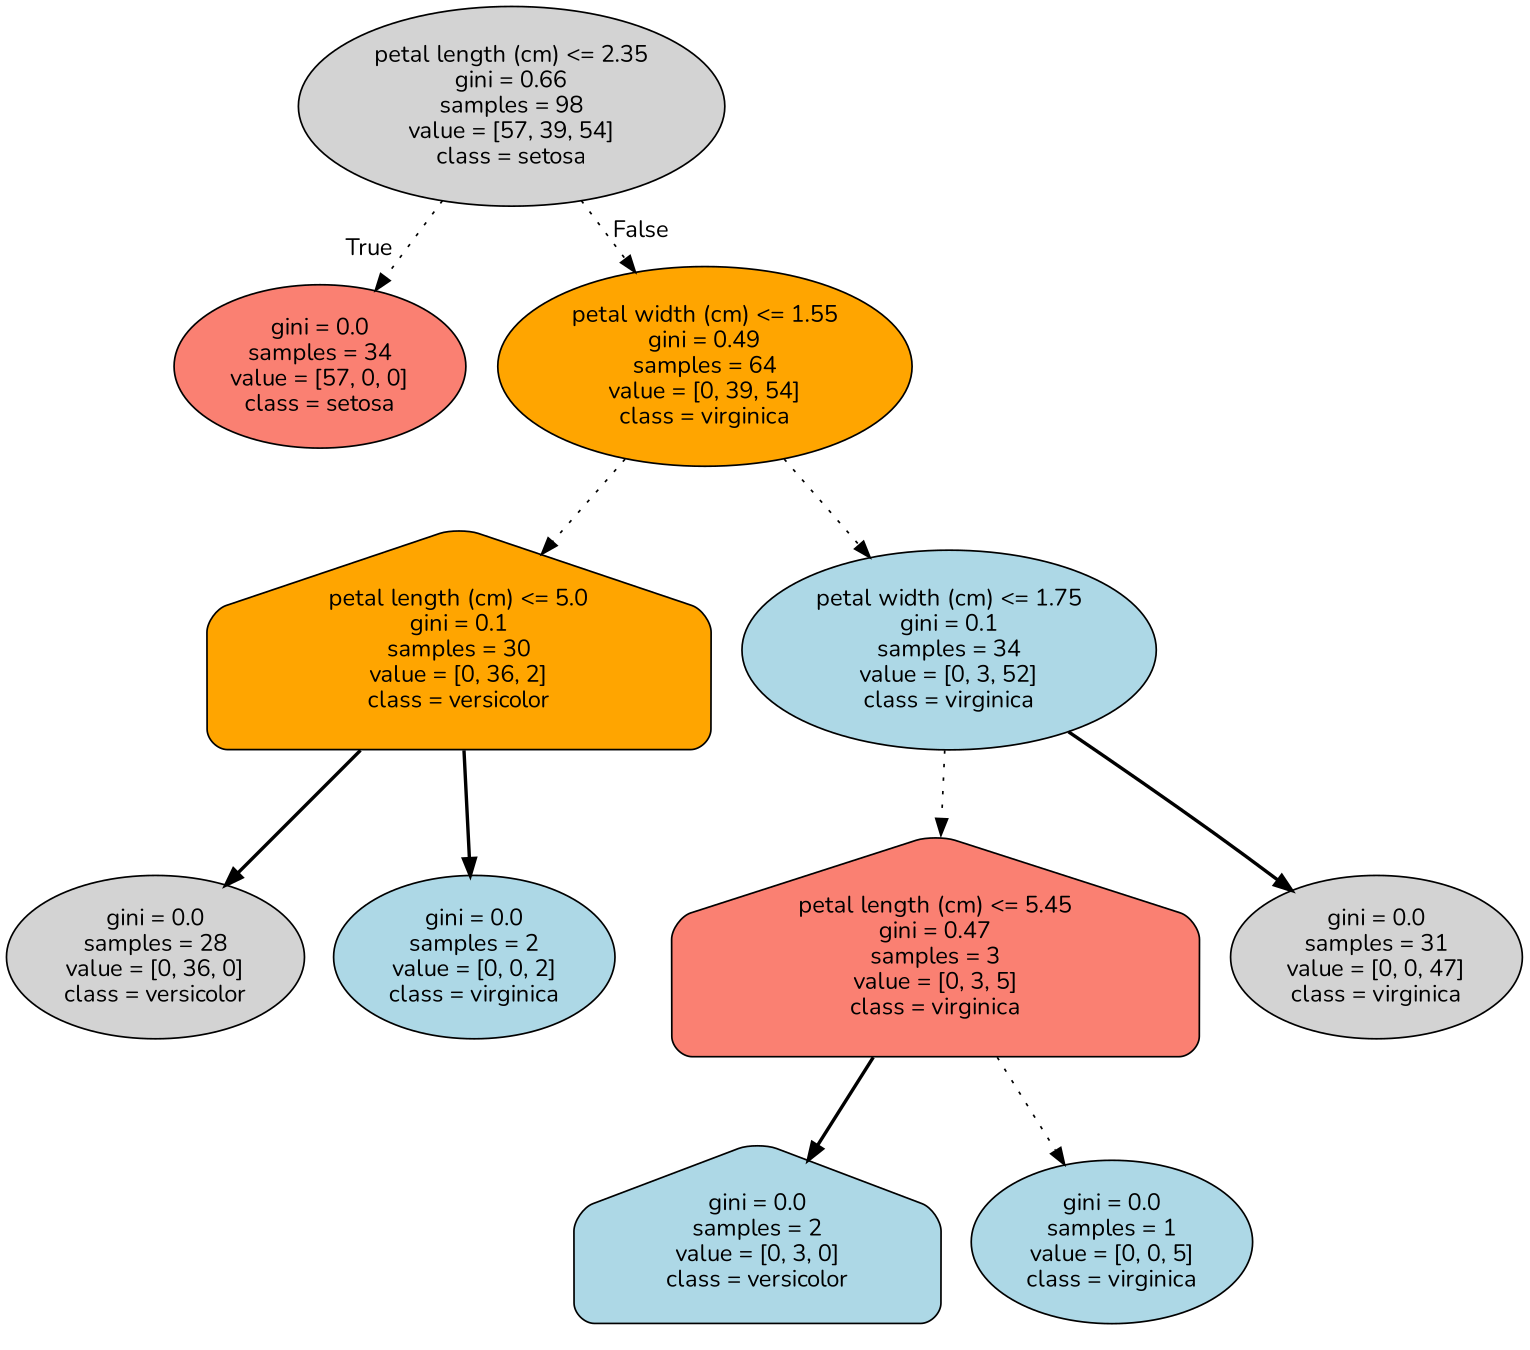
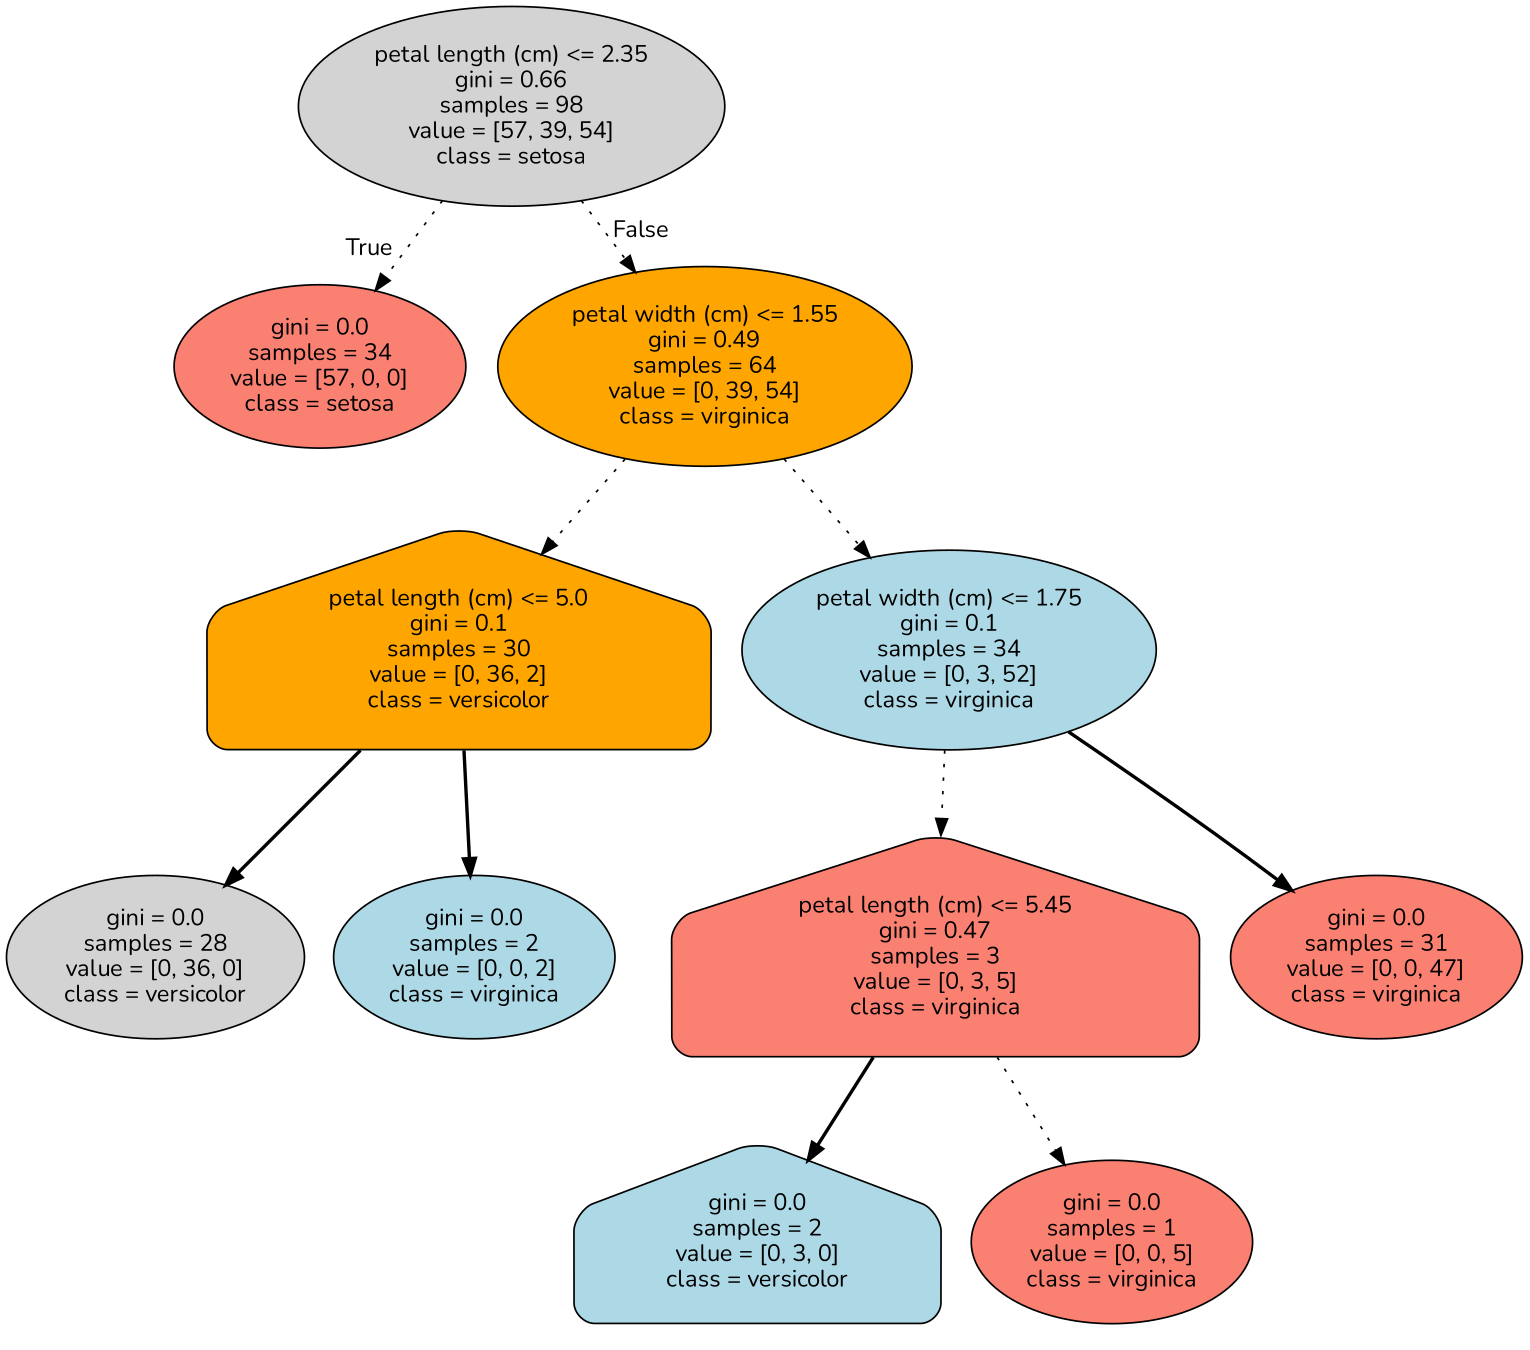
(1376, 957) -> (1376, 957)
(1112, 1242) -> (1112, 1242)
